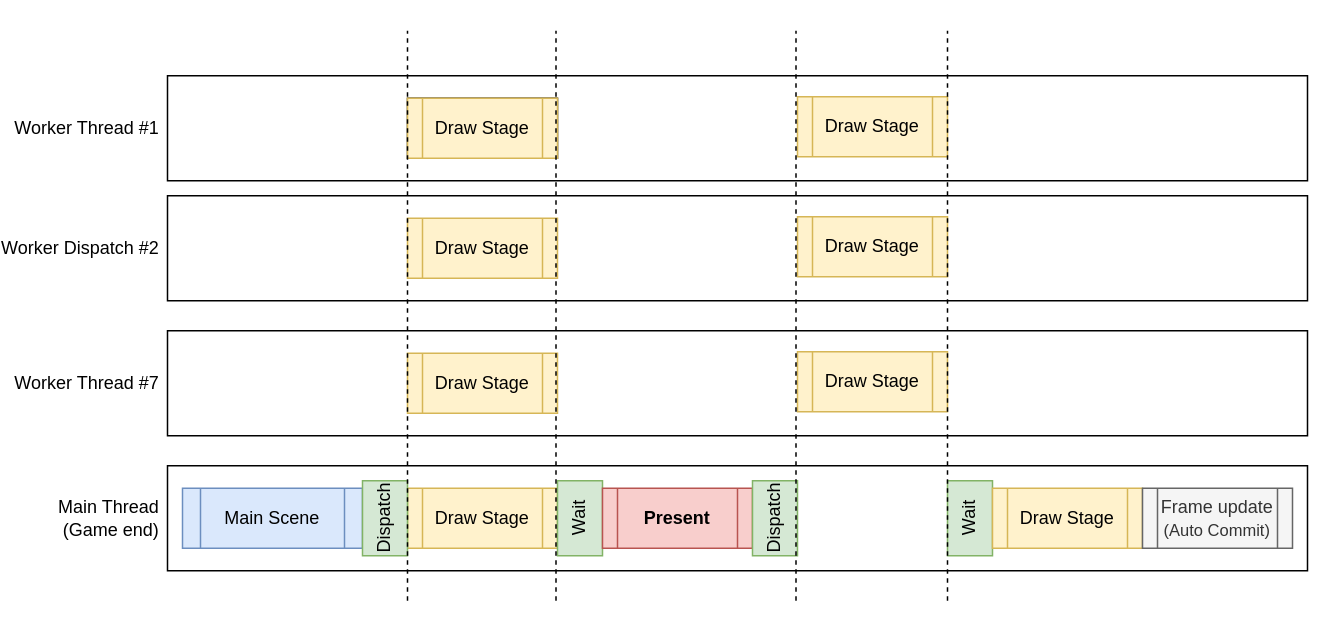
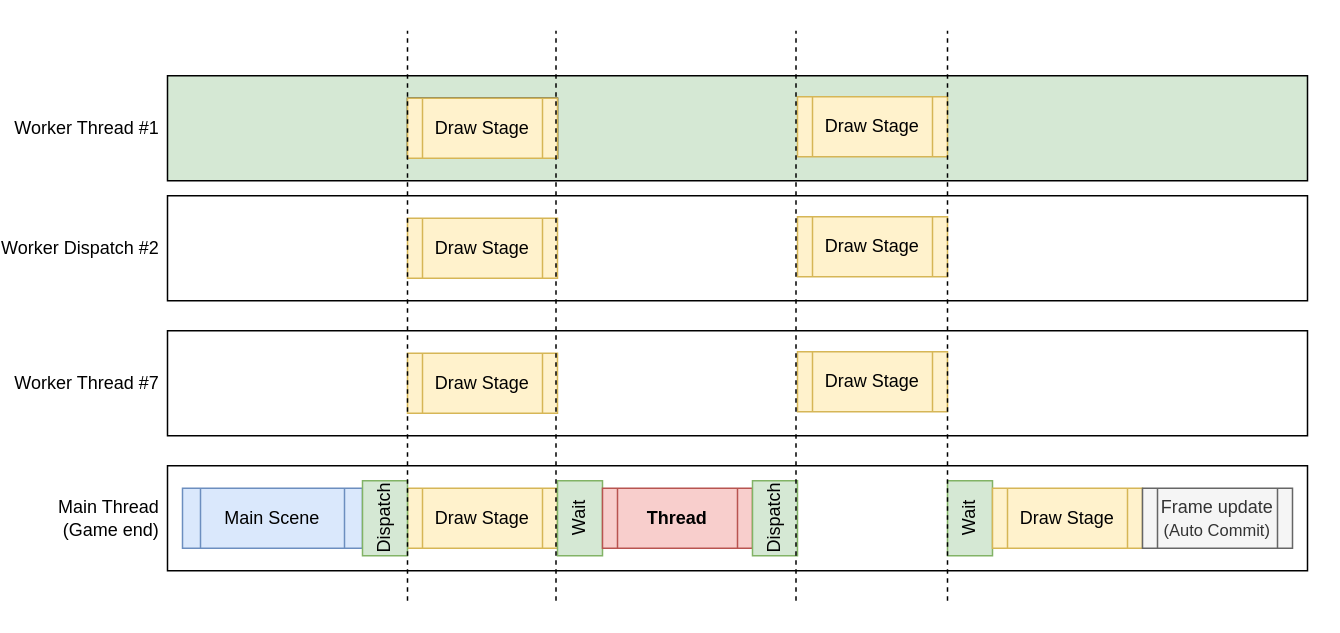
(737, 128) -> (737, 128)
(677, 518) -> (677, 518)
